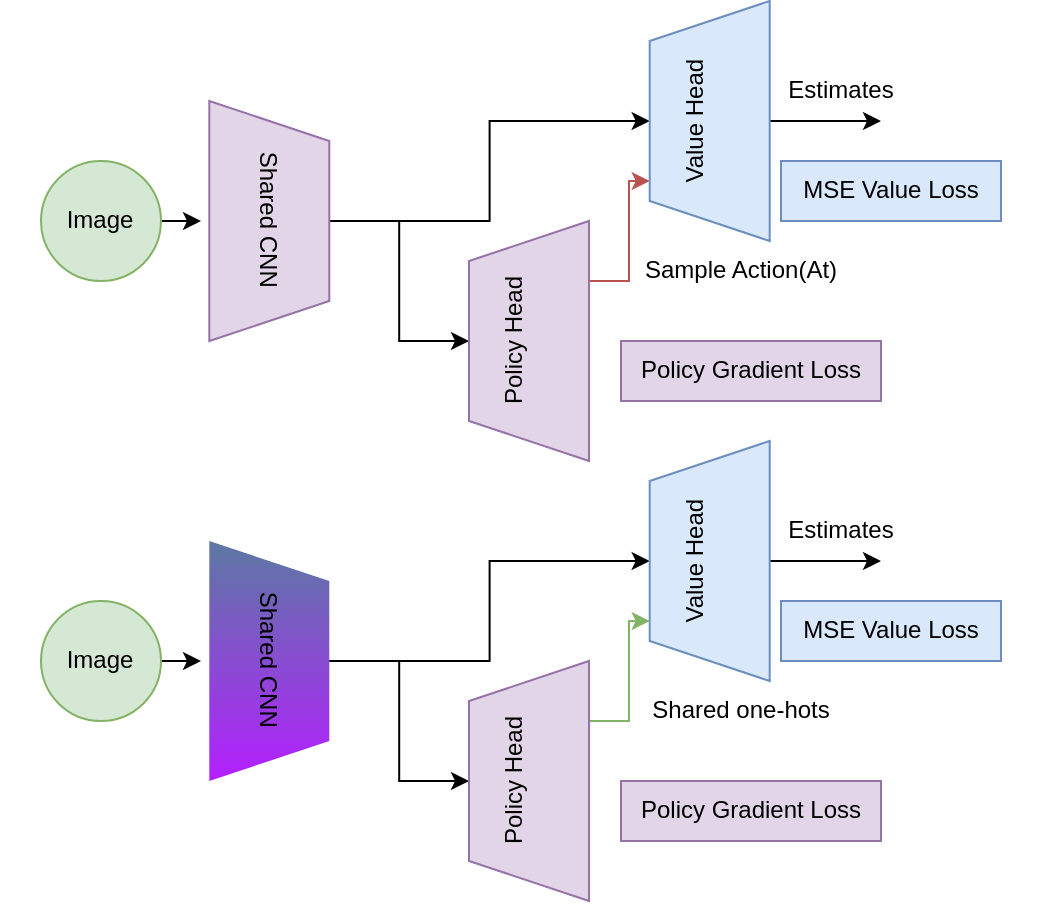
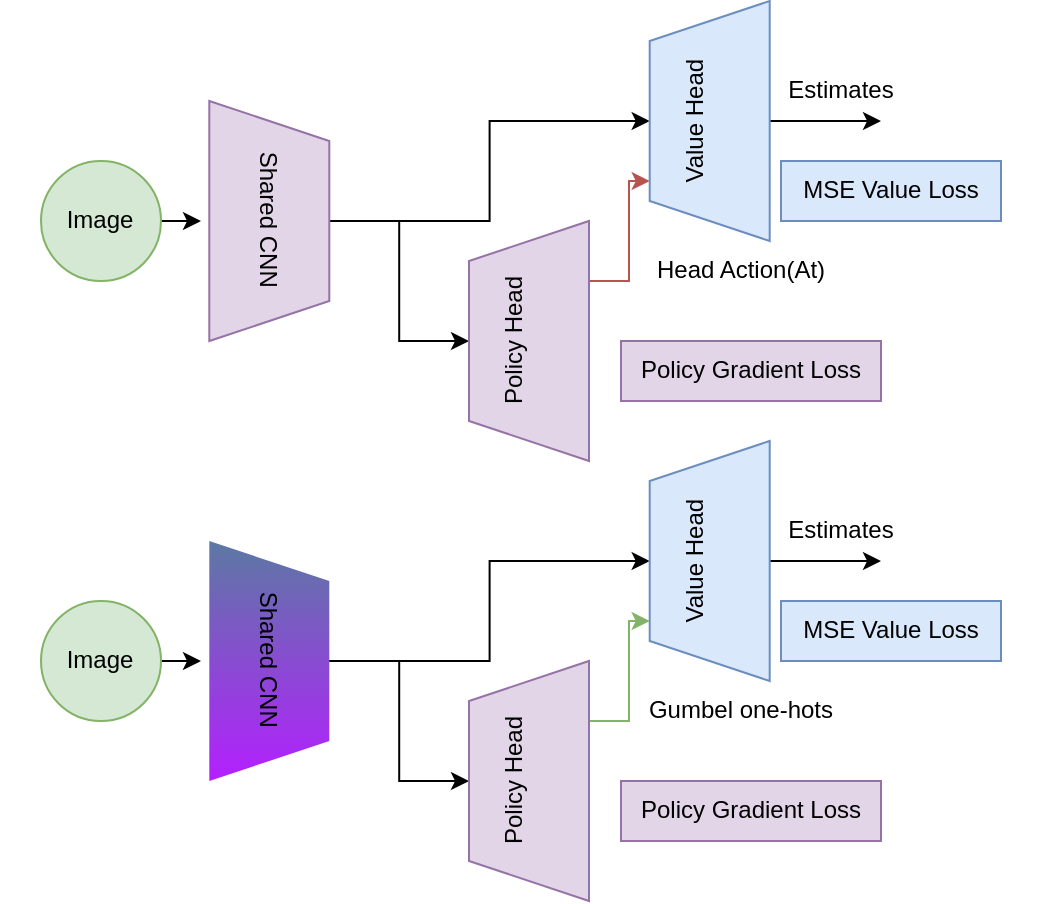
(742, 271) -> (742, 271)
(742, 711) -> (742, 711)
